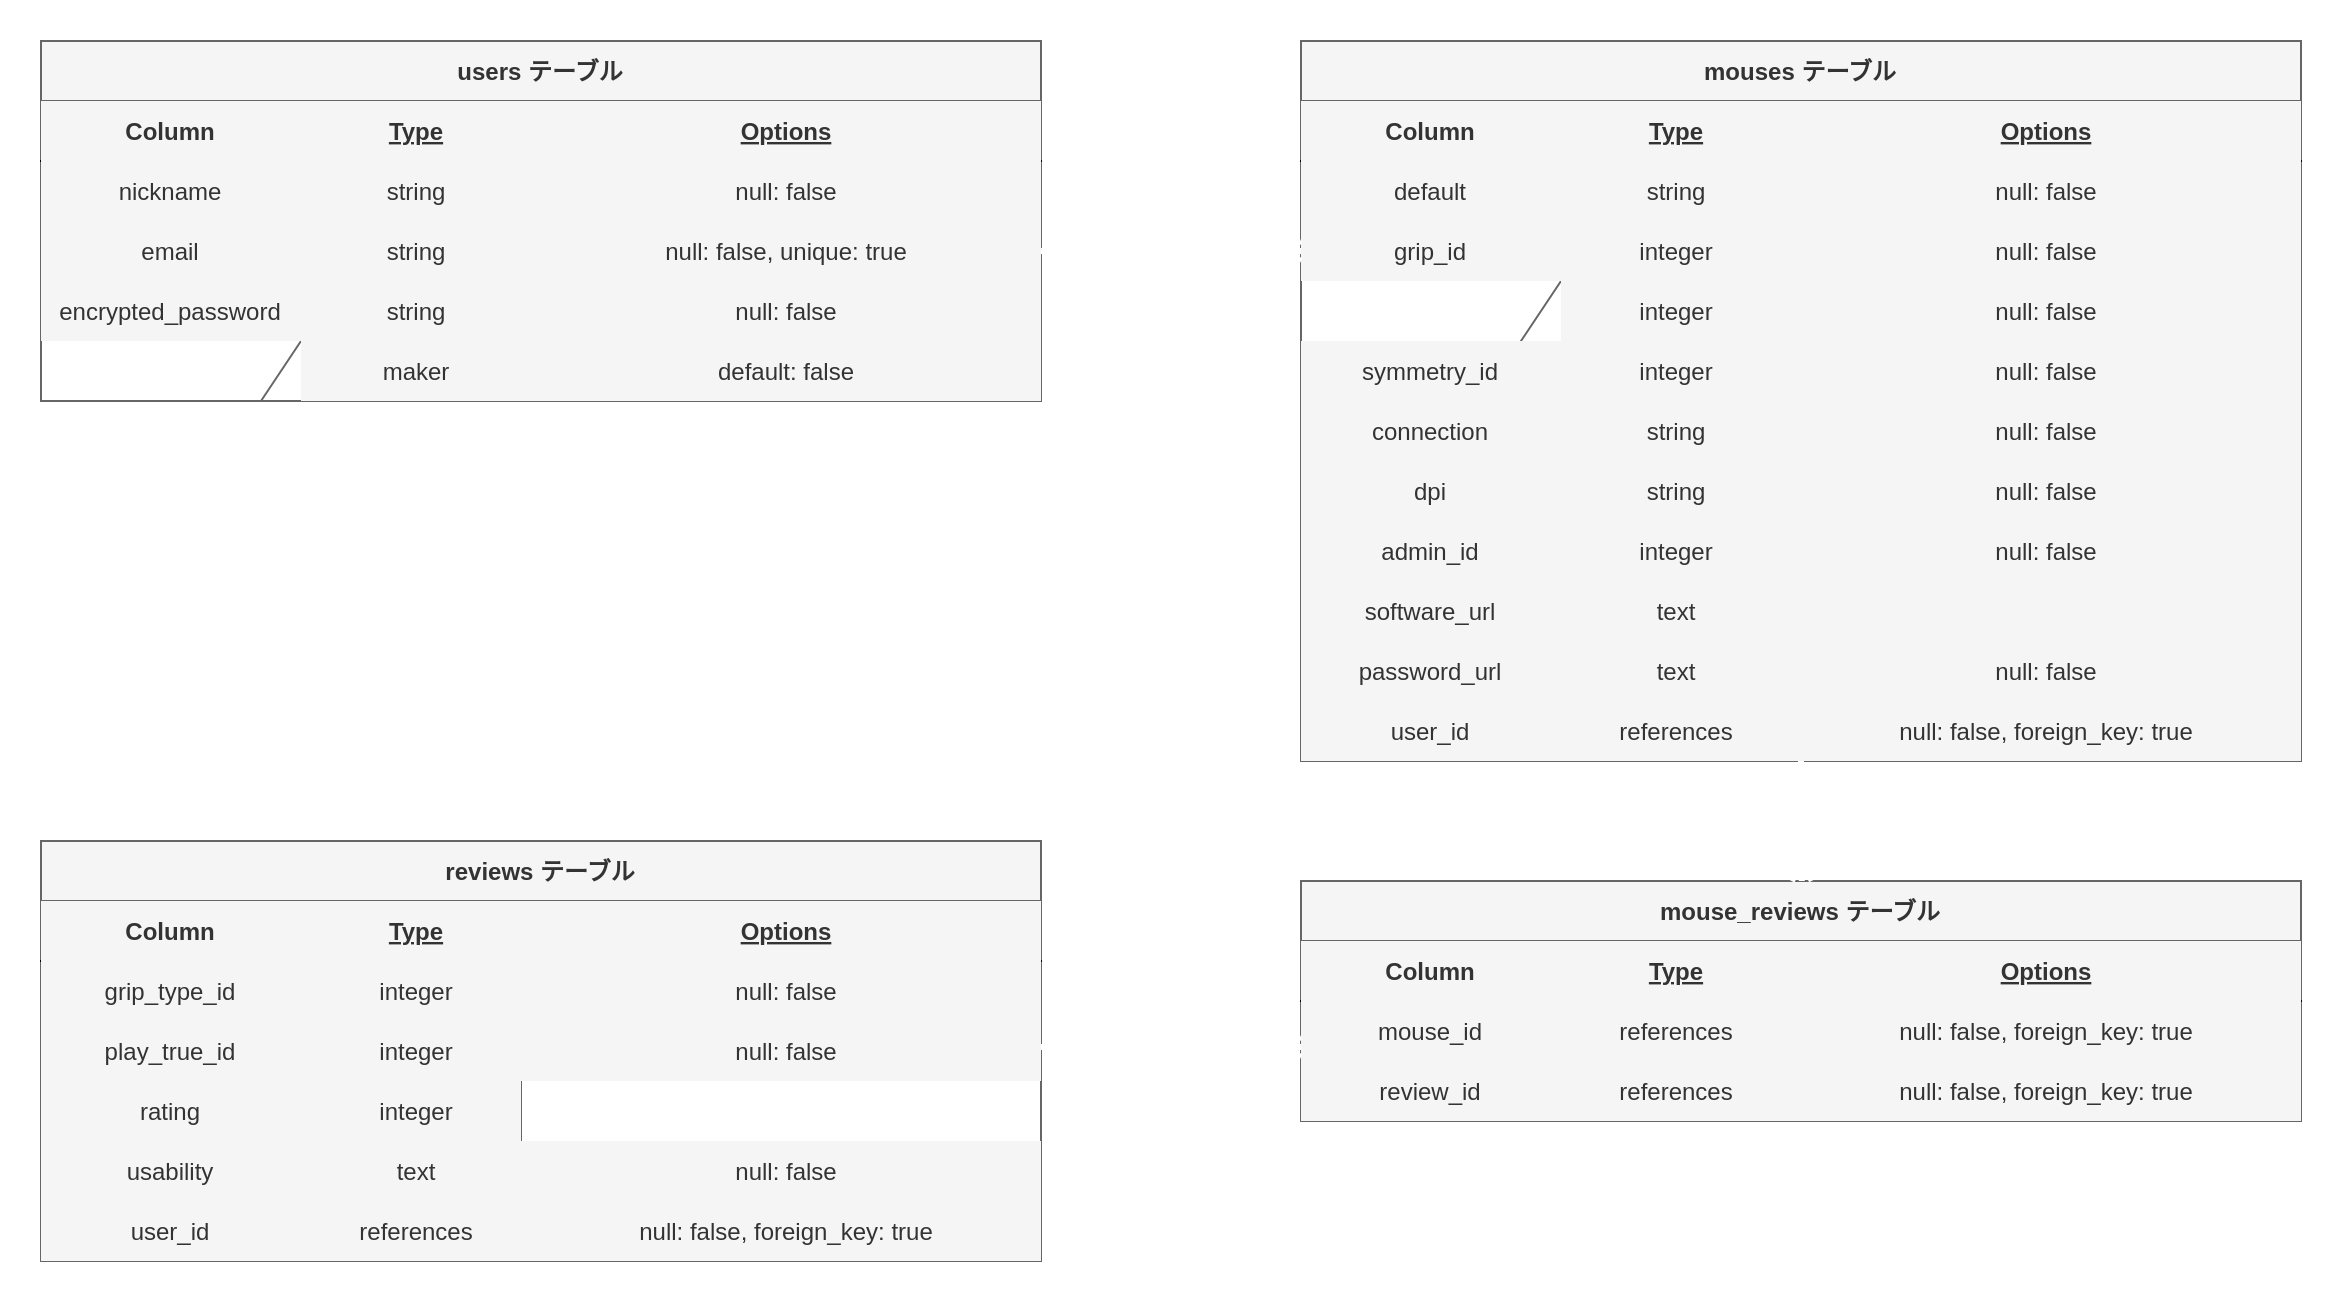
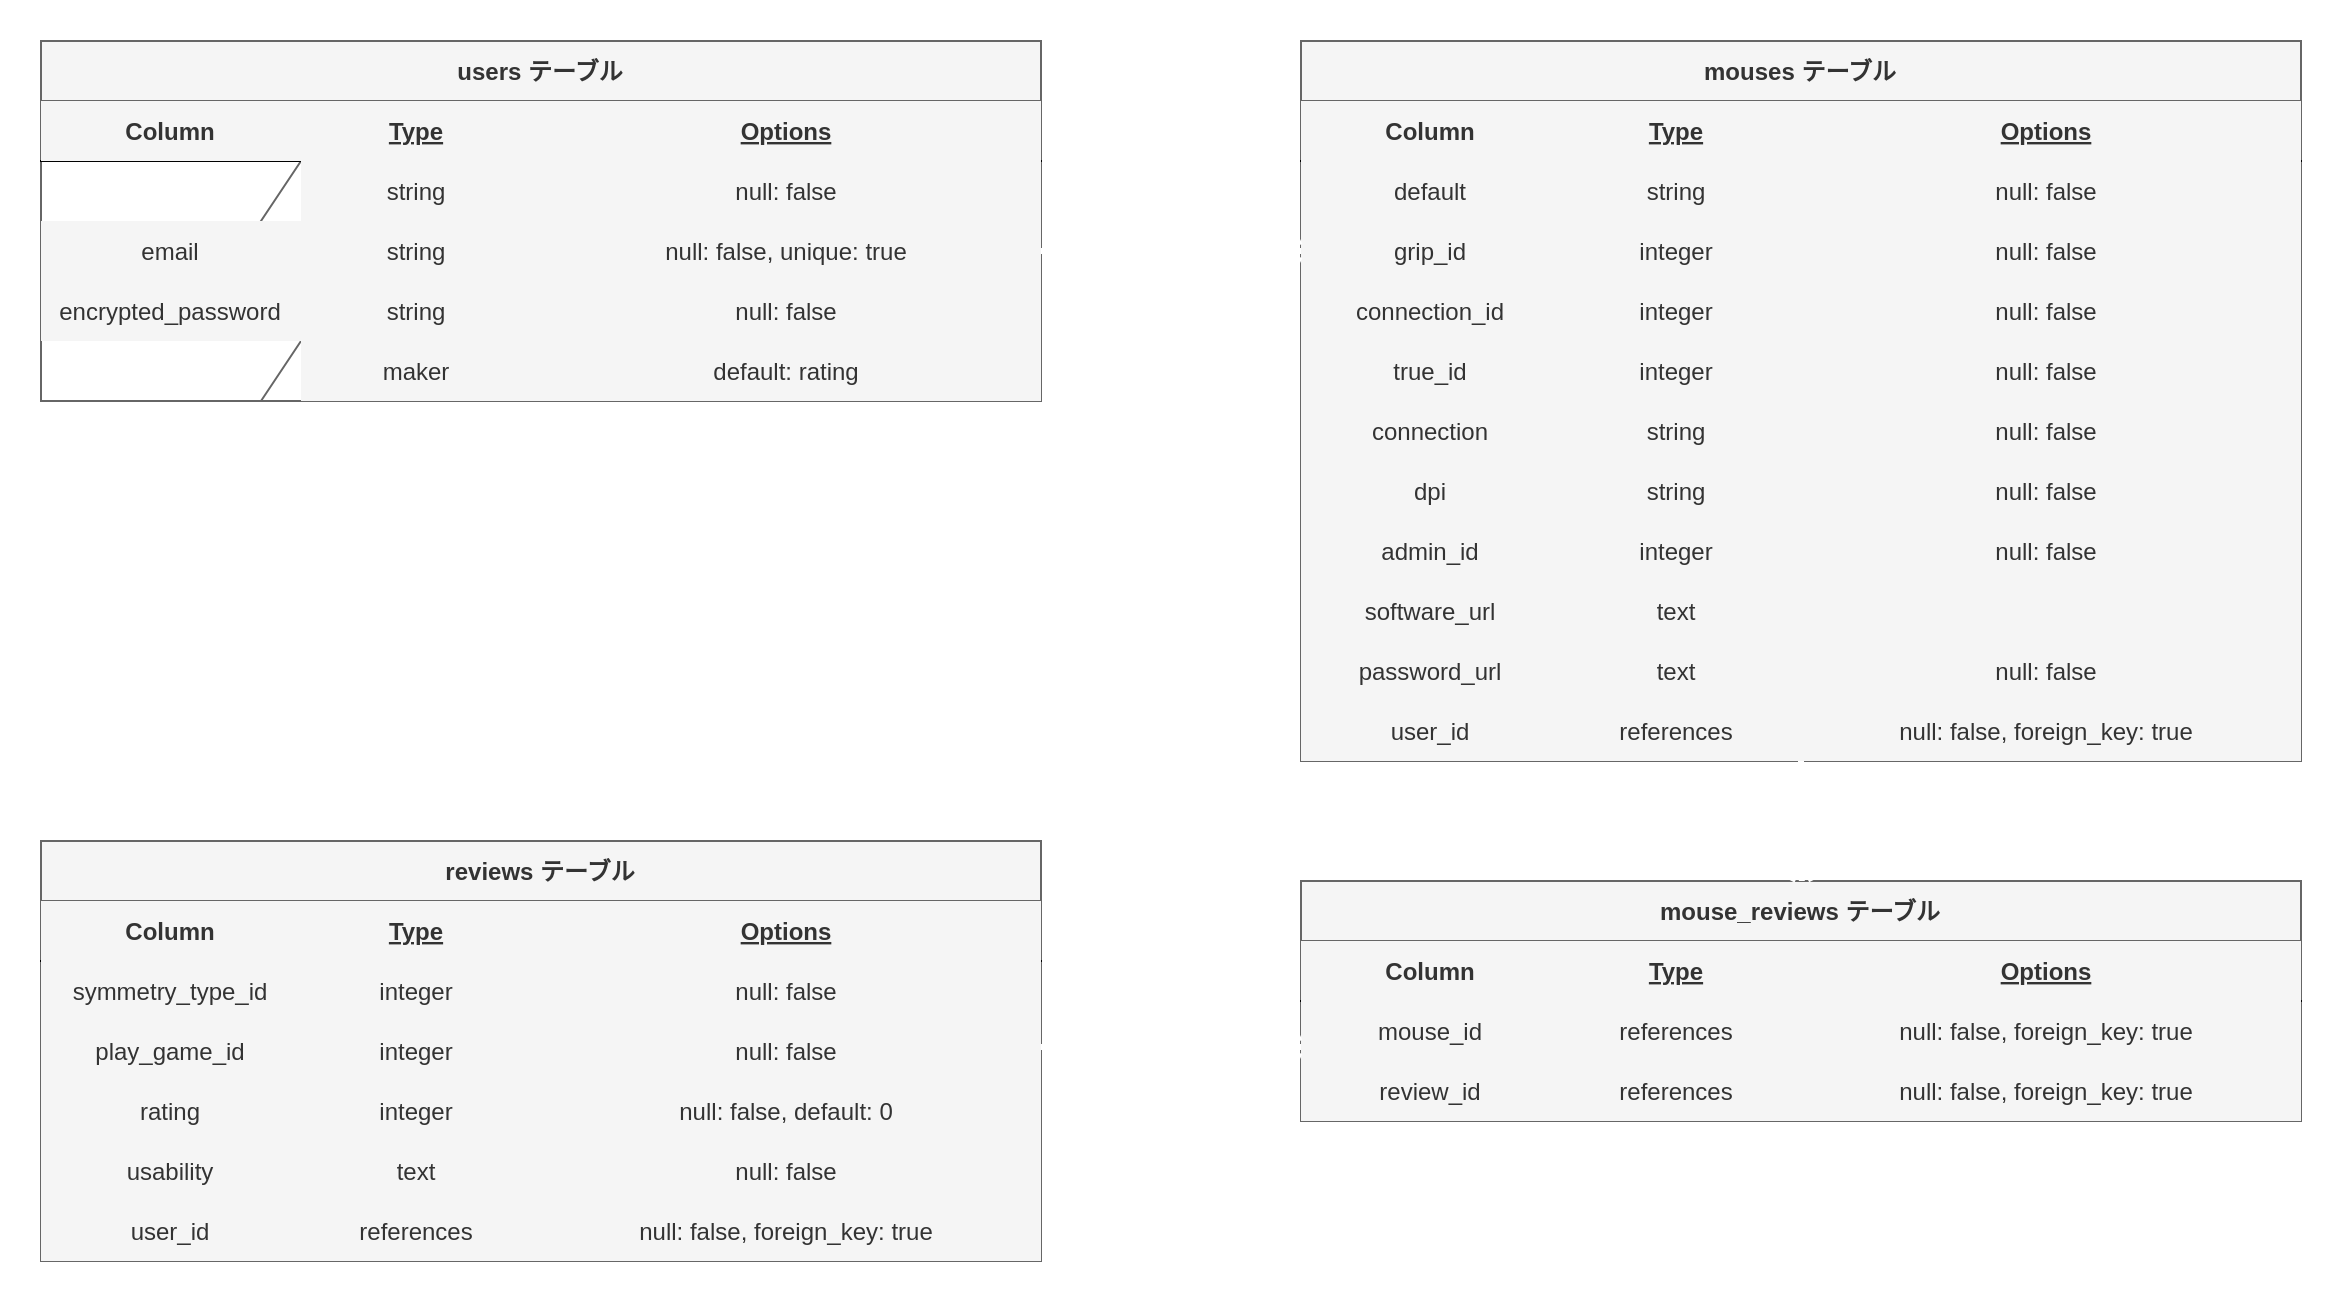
(171, 191) -> none
none -> (1431, 311)
(786, 372) -> (786, 372)
(1430, 372) -> (1430, 372)
(170, 992) -> (170, 992)
(170, 1052) -> (170, 1052)
none -> (781, 1111)
